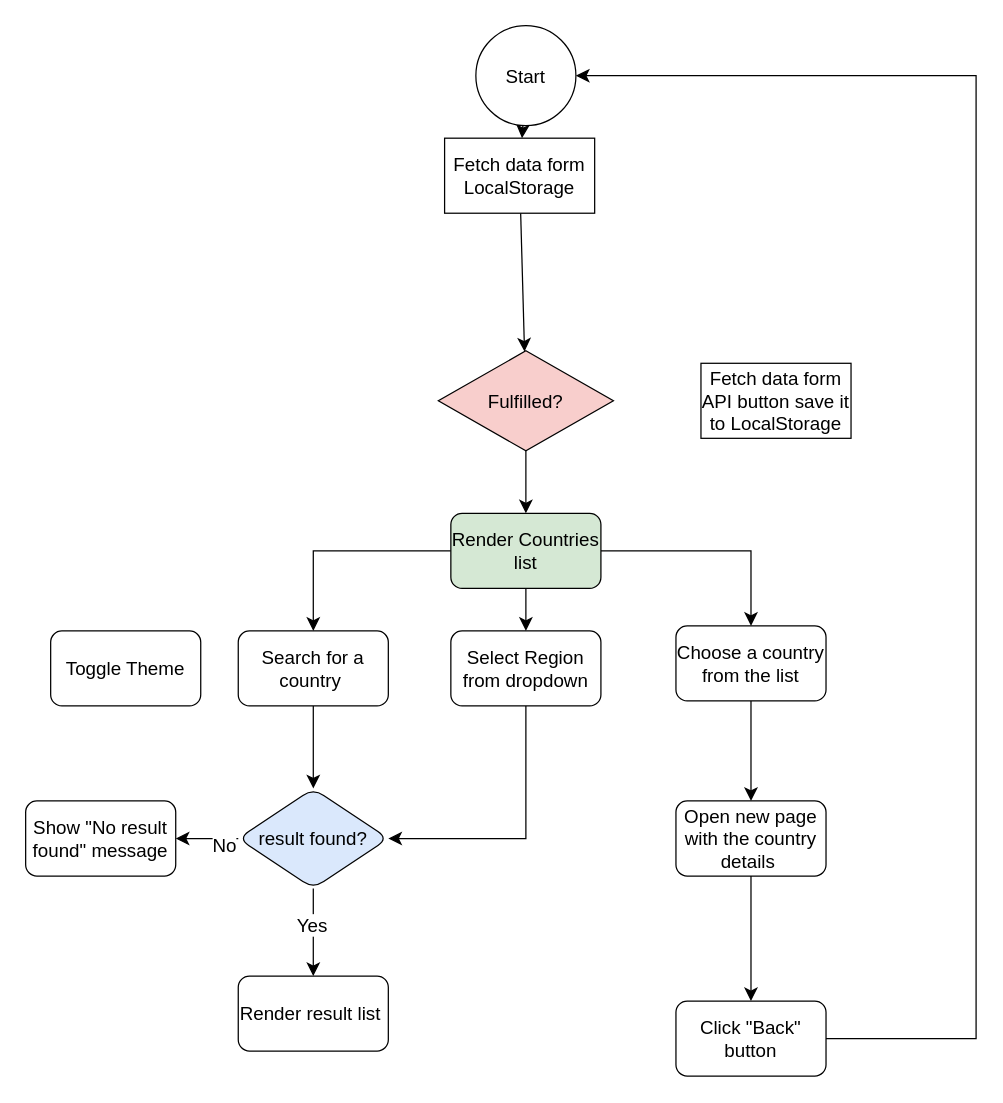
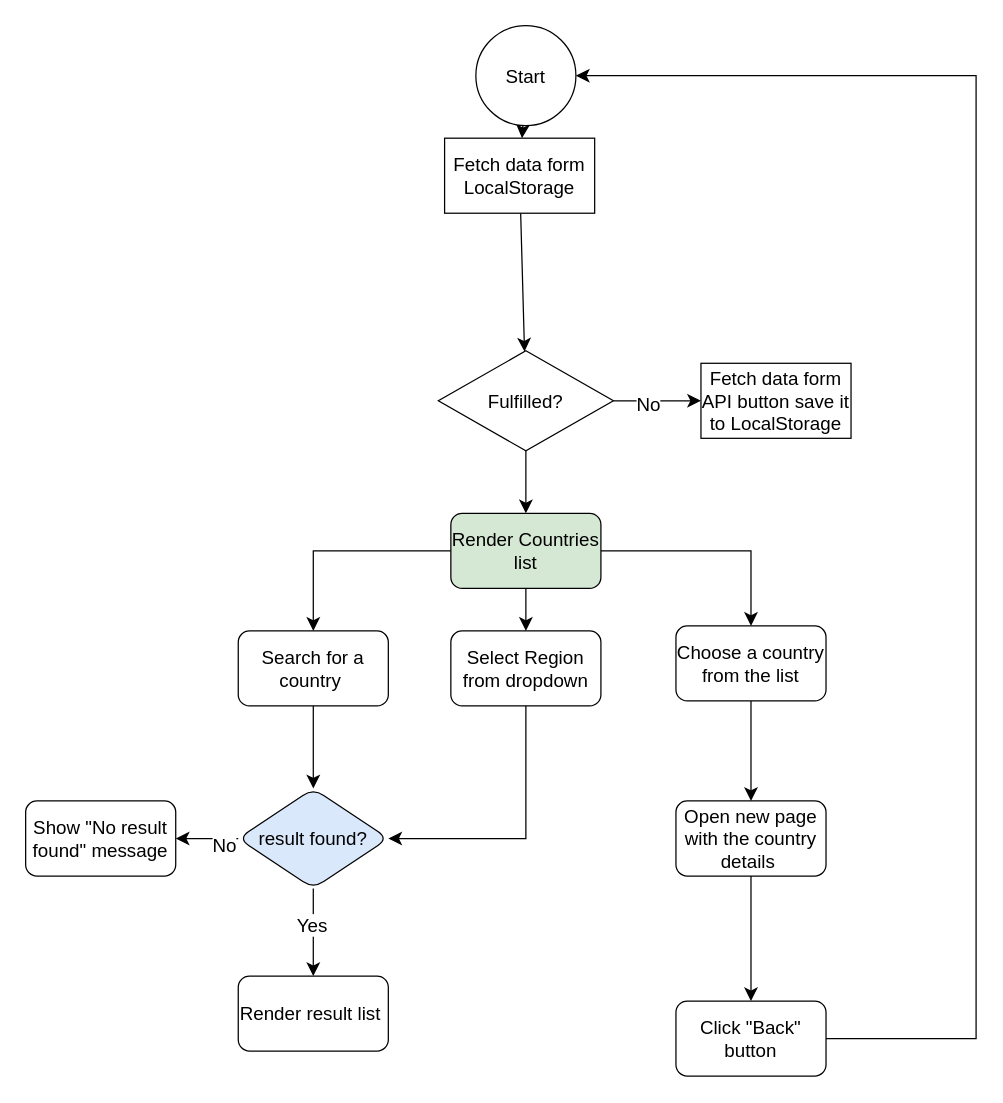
(526, 401) -> (526, 401)
none -> (652, 401)
(126, 668) -> none
